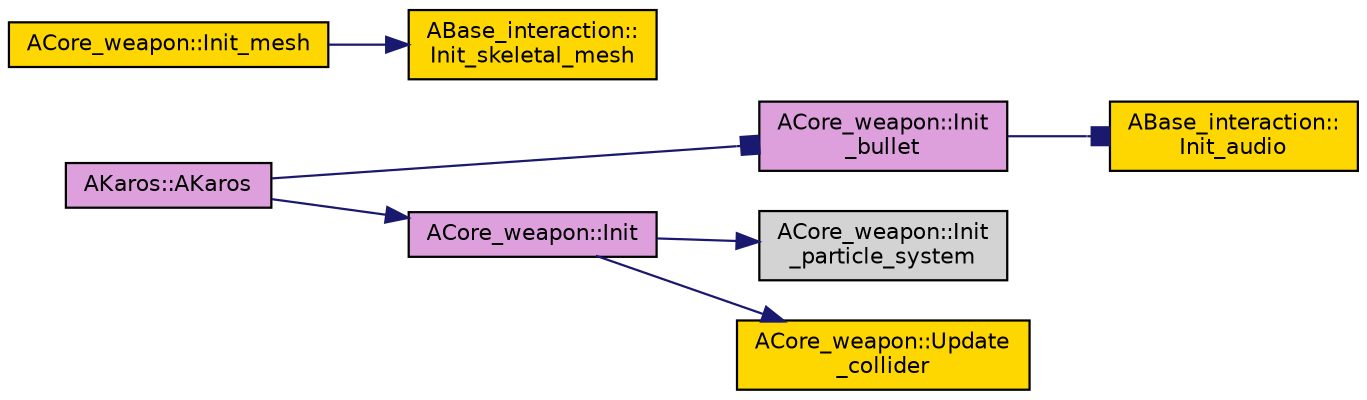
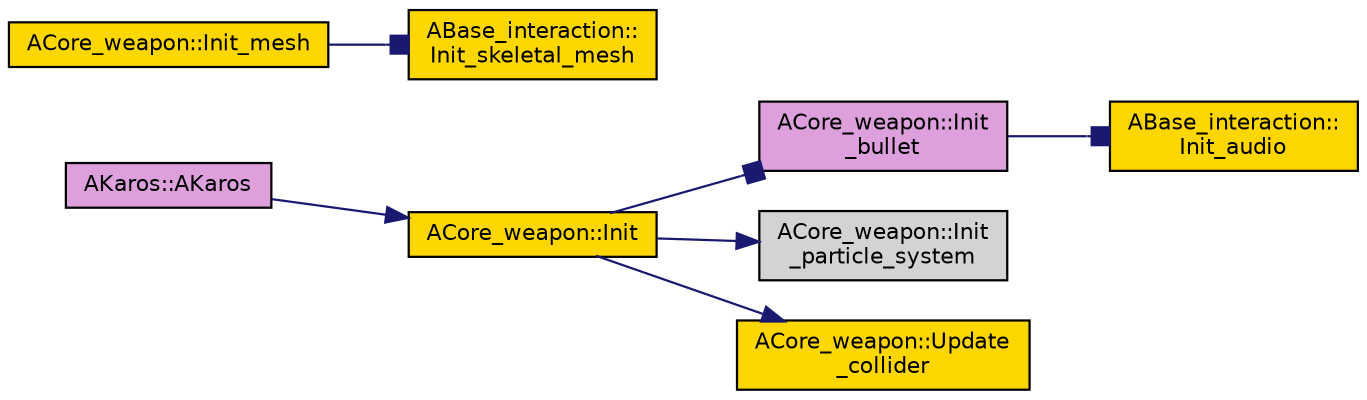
(357, 45) -> (357, 45)
(504, 162) -> (675, 195)
(533, 234) -> (533, 234)
